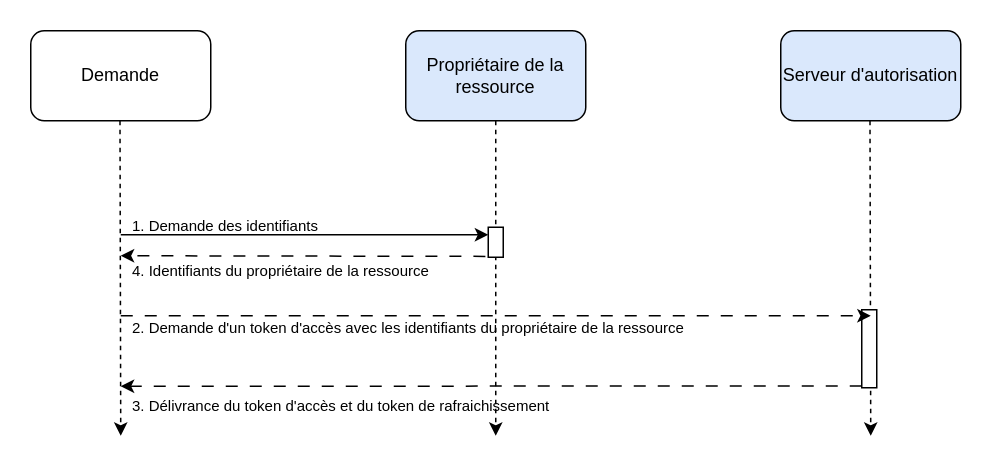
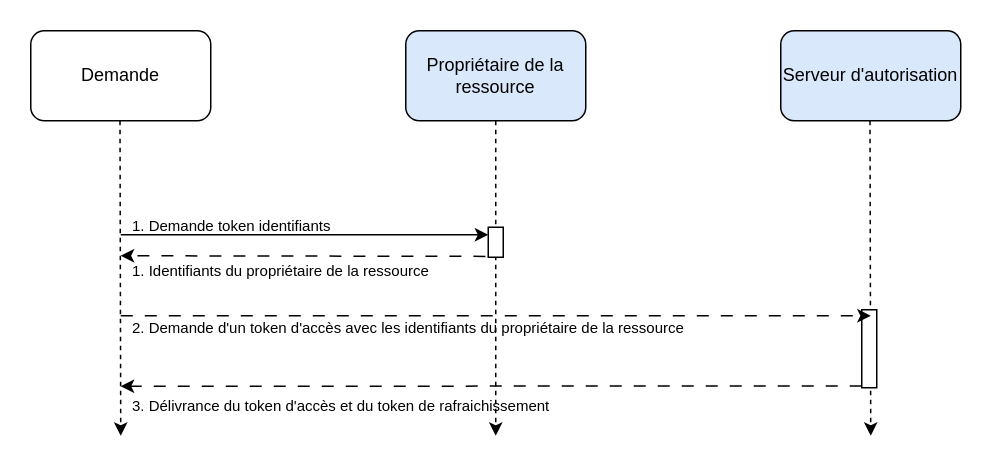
(233, 227) -> (241, 227)
(307, 272) -> (307, 272)
